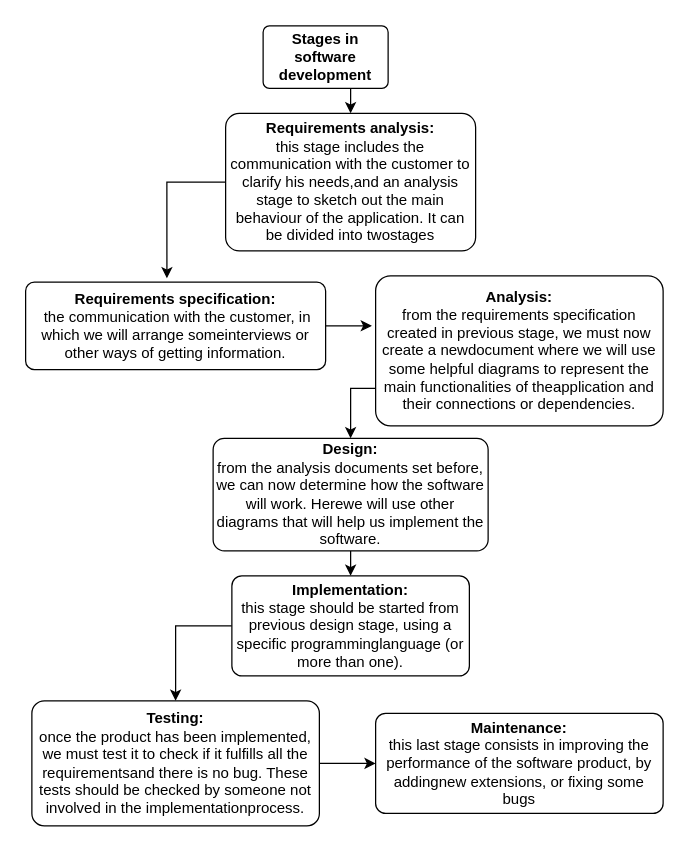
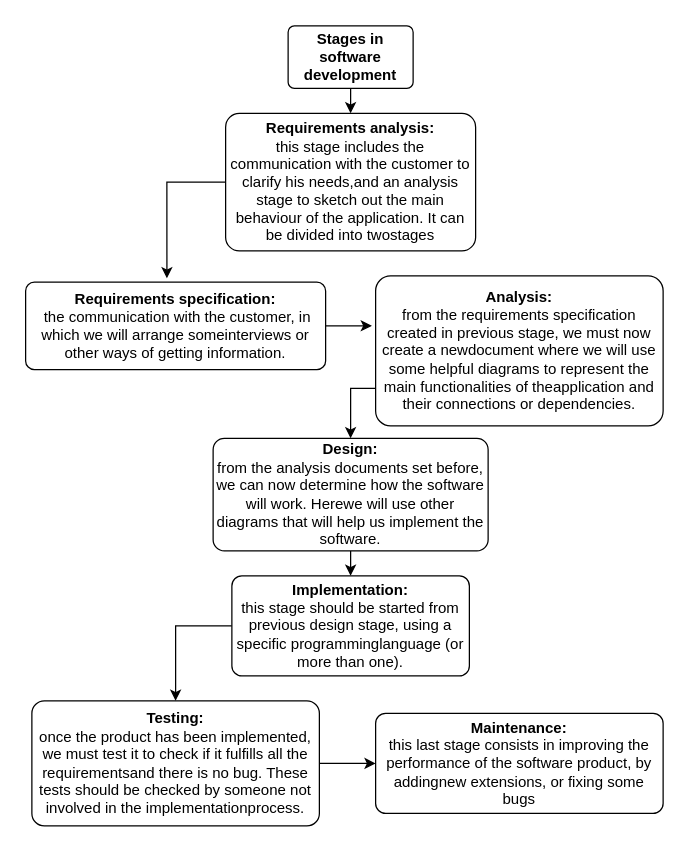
(326, 57) -> (351, 57)
